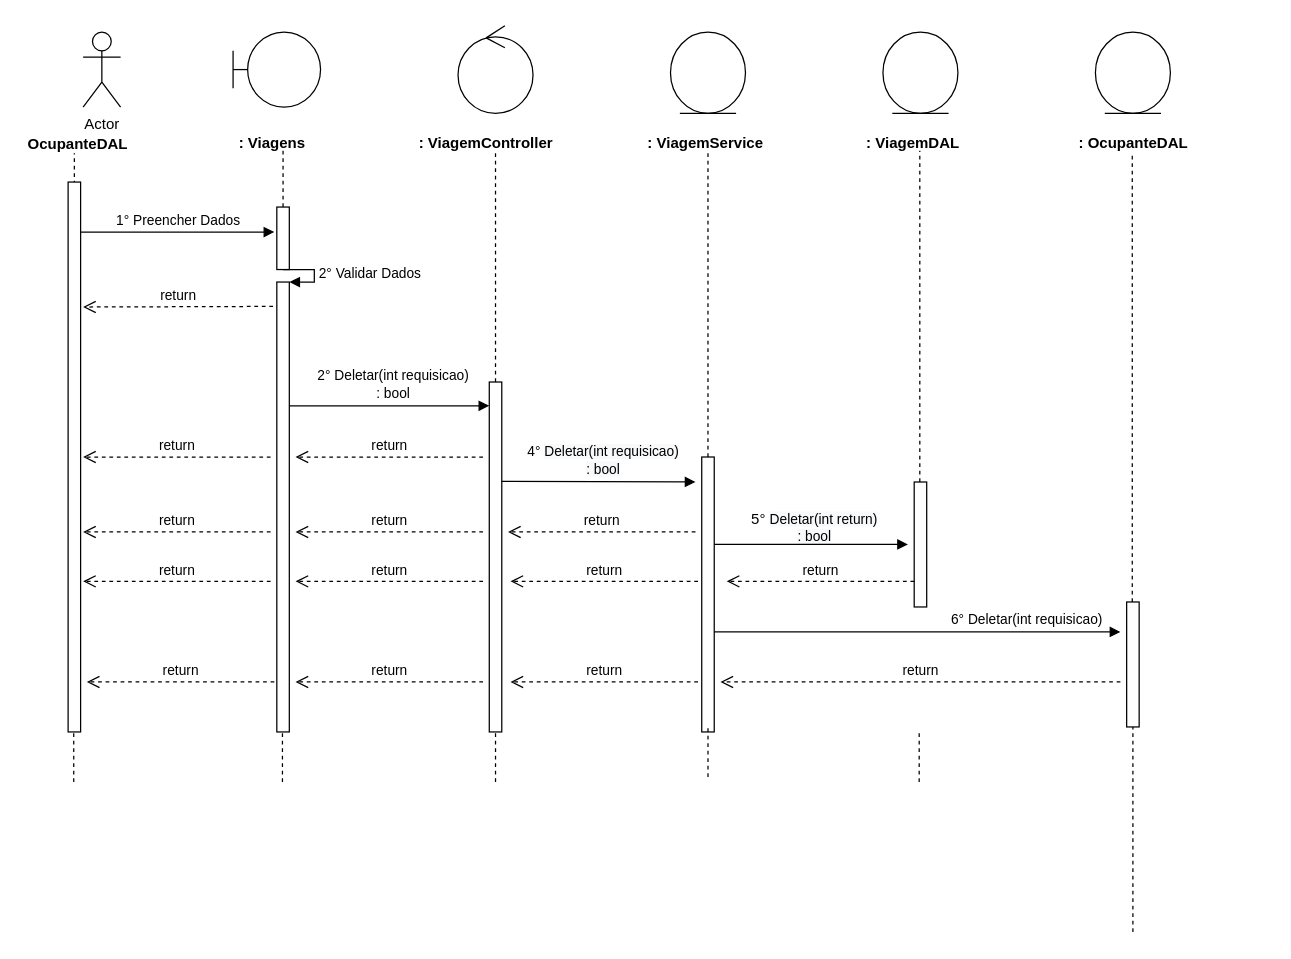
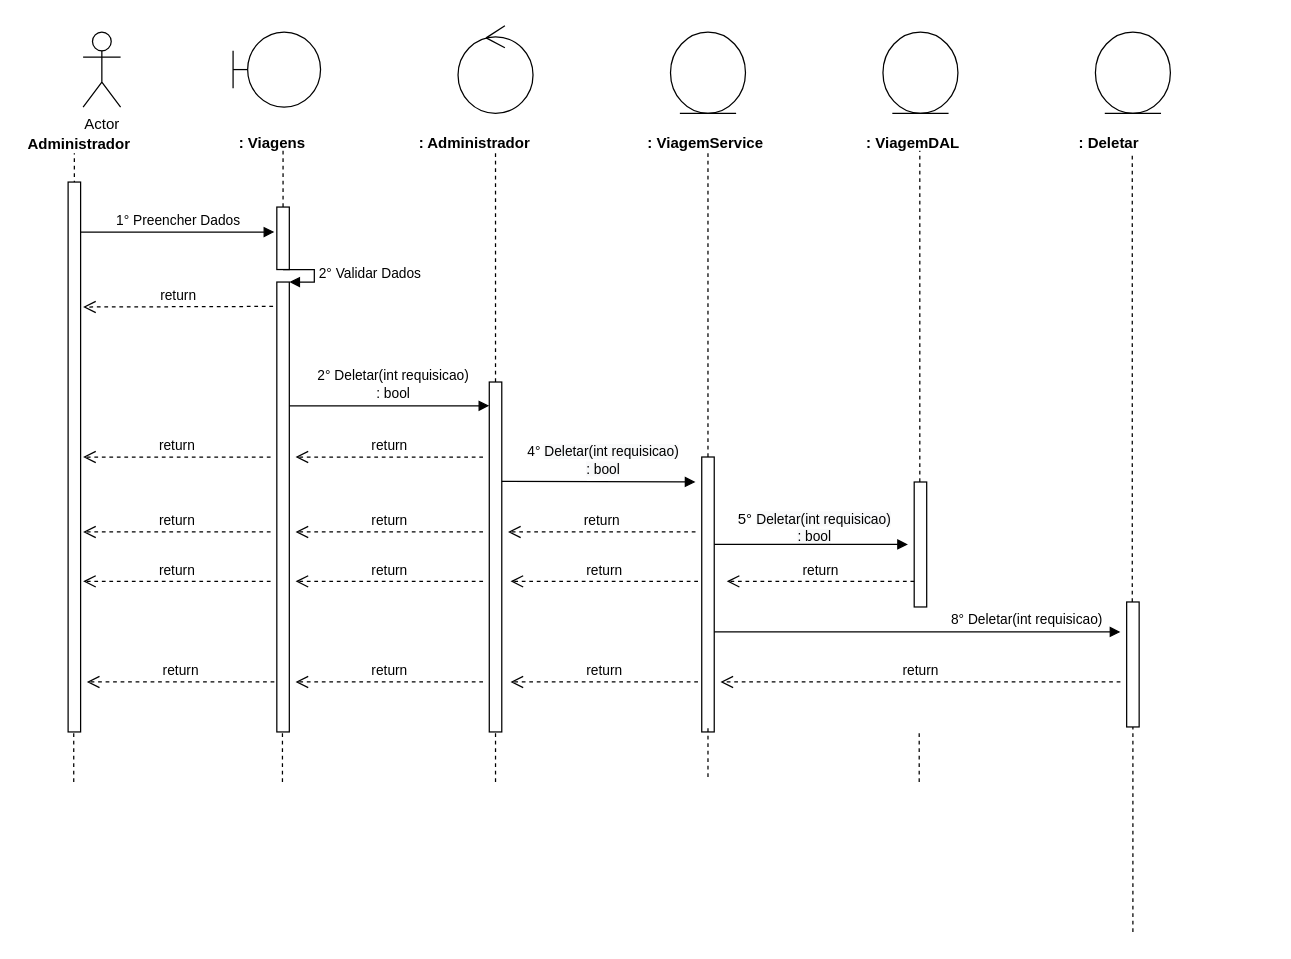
(485, 143) -> (475, 143)
(1130, 143) -> (1111, 143)
(74, 145) -> (79, 145)
(815, 529) -> (815, 529)
(1028, 620) -> (1028, 620)
